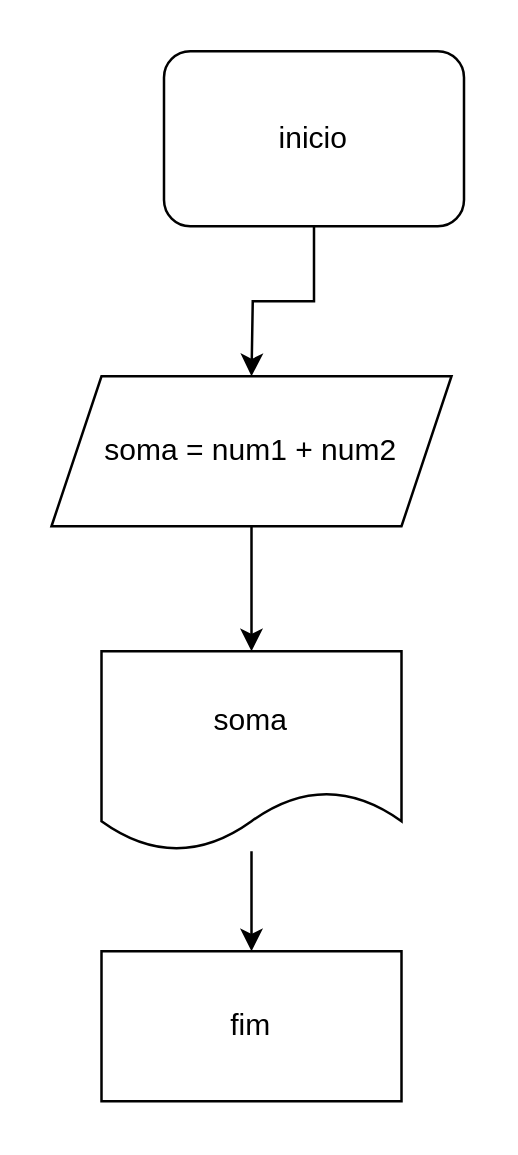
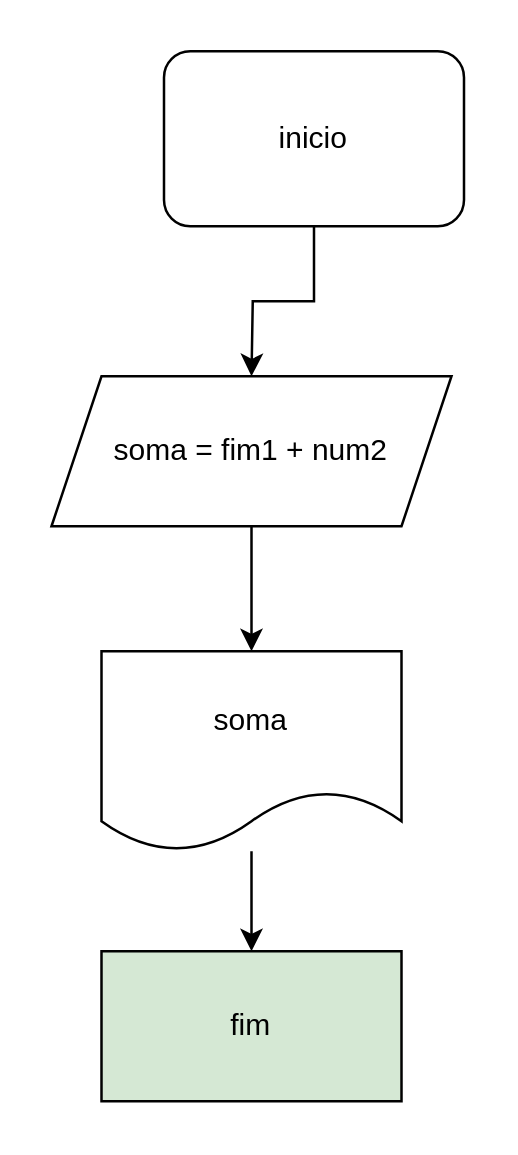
(251, 451) -> (251, 451)
(251, 1026) -> (251, 1026)
